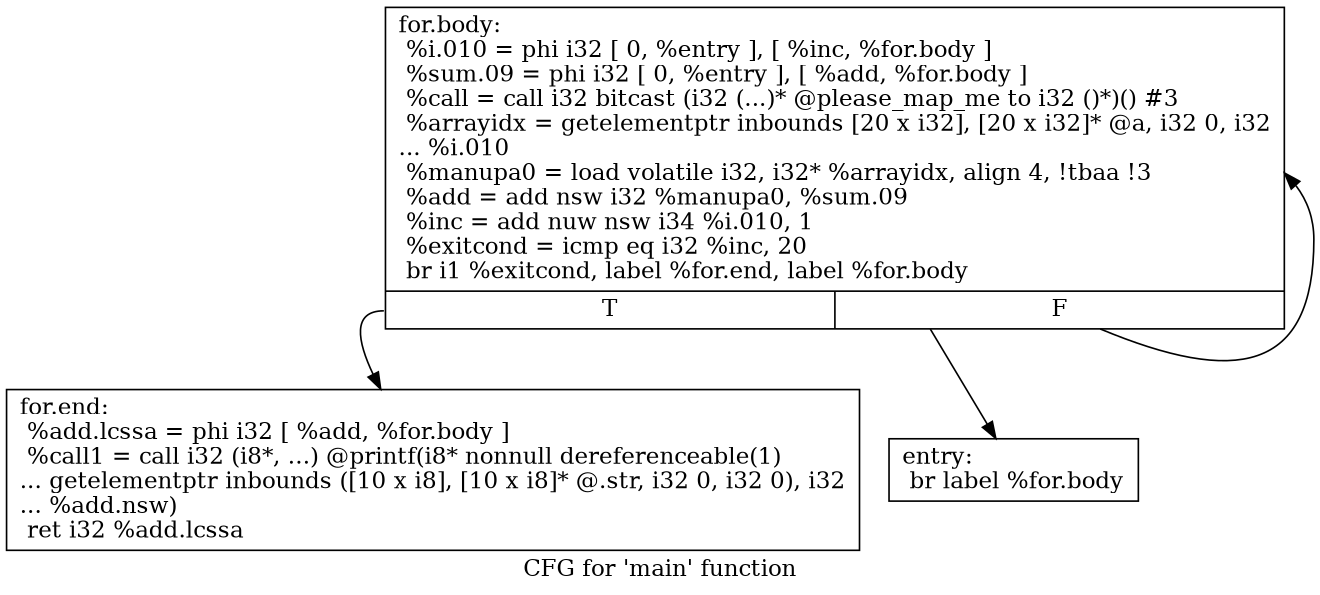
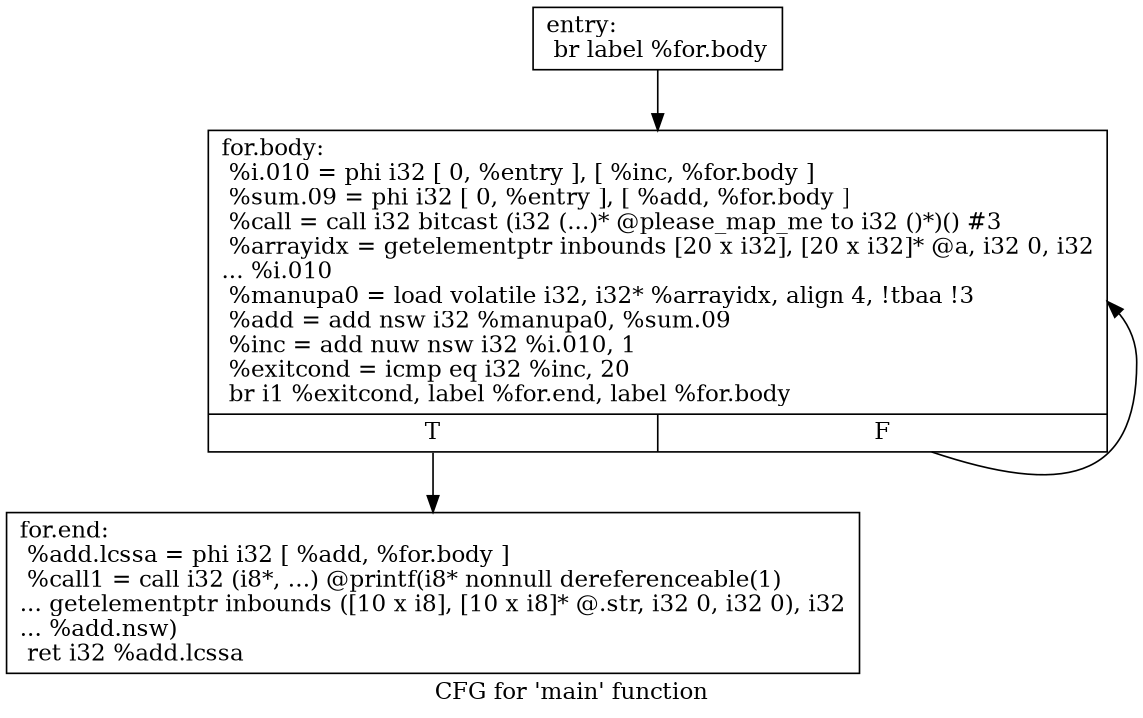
(606, 222) -> (429, 345)
(959, 377) -> (658, 92)
